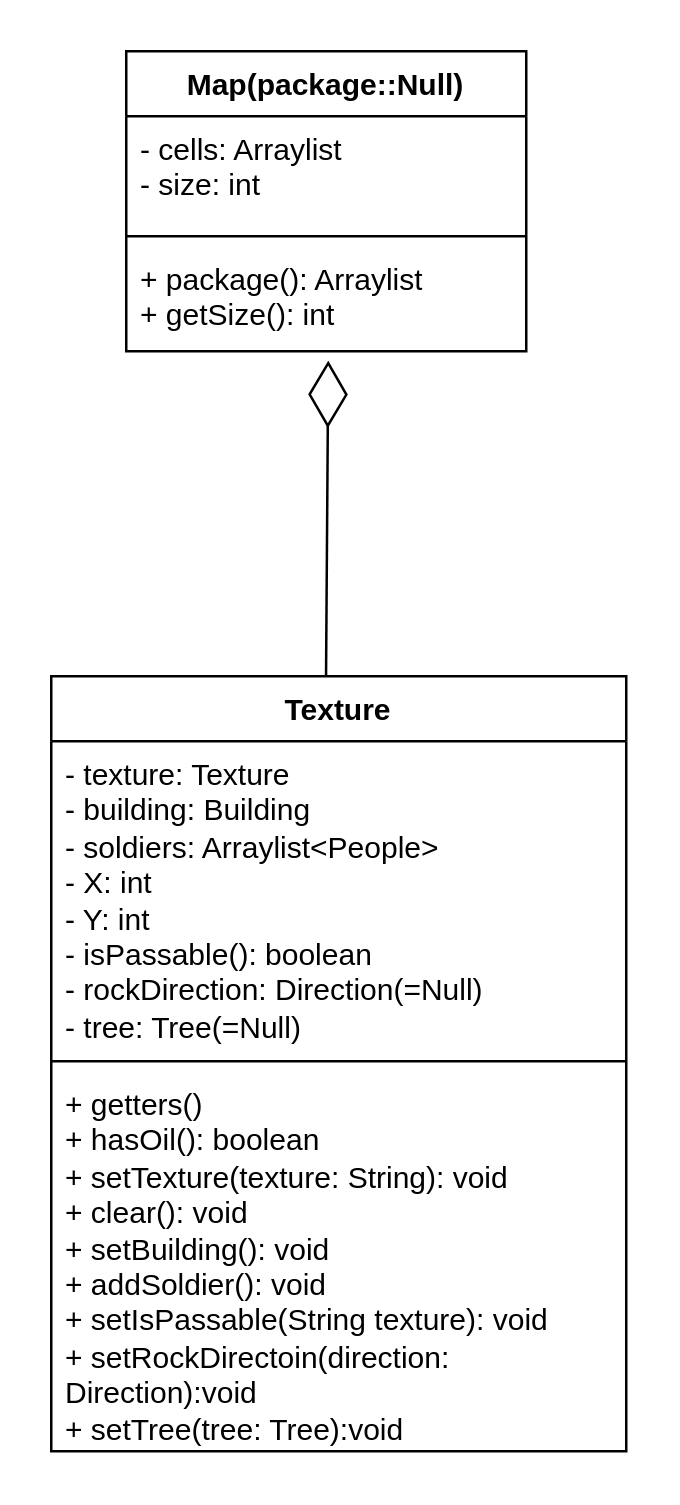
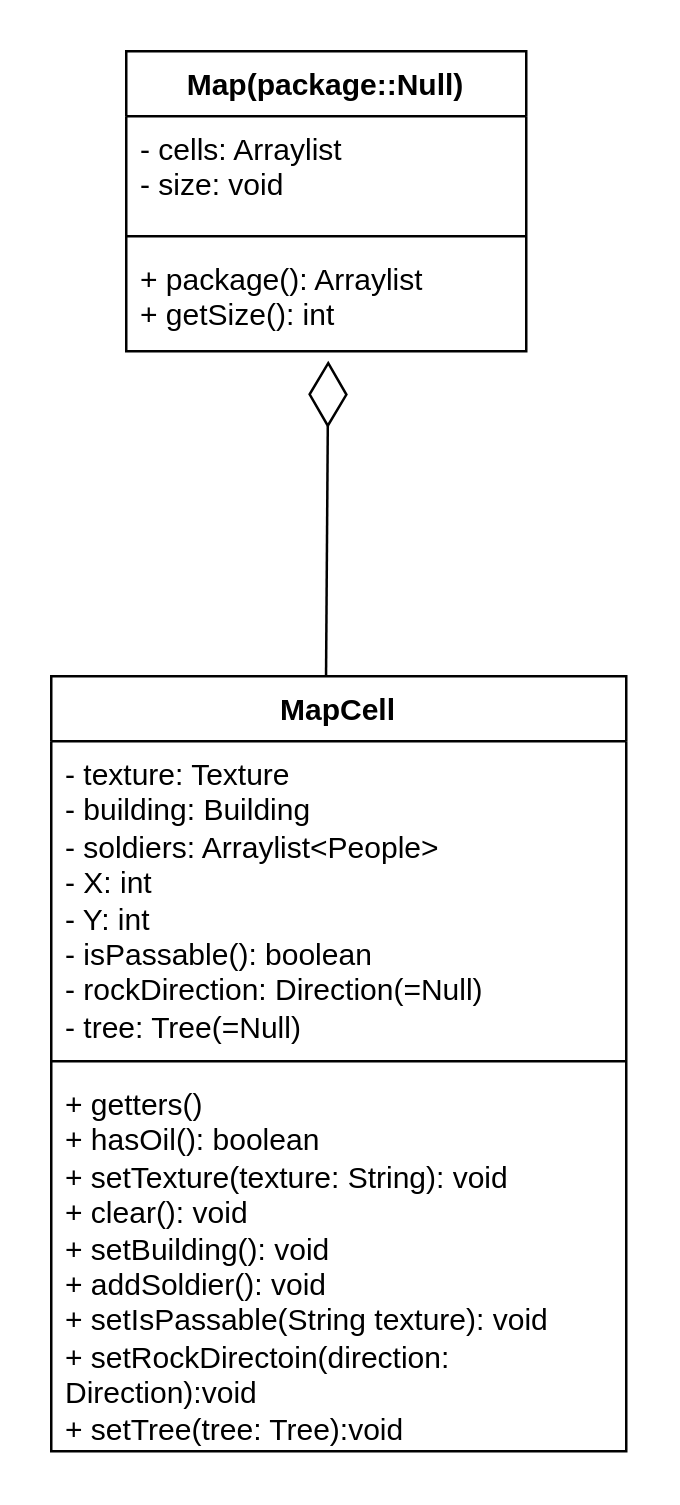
(265, 170) -> (265, 170)
(339, 712) -> (339, 712)
